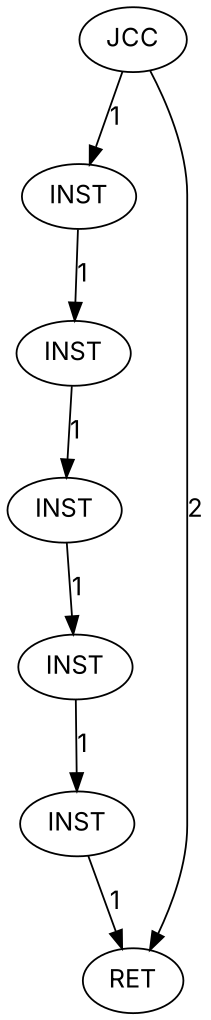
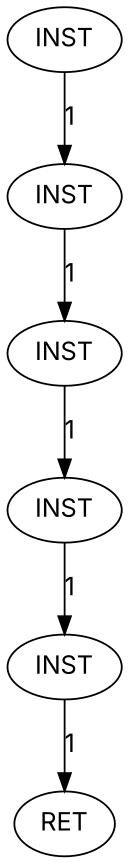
(133, 40) -> none
